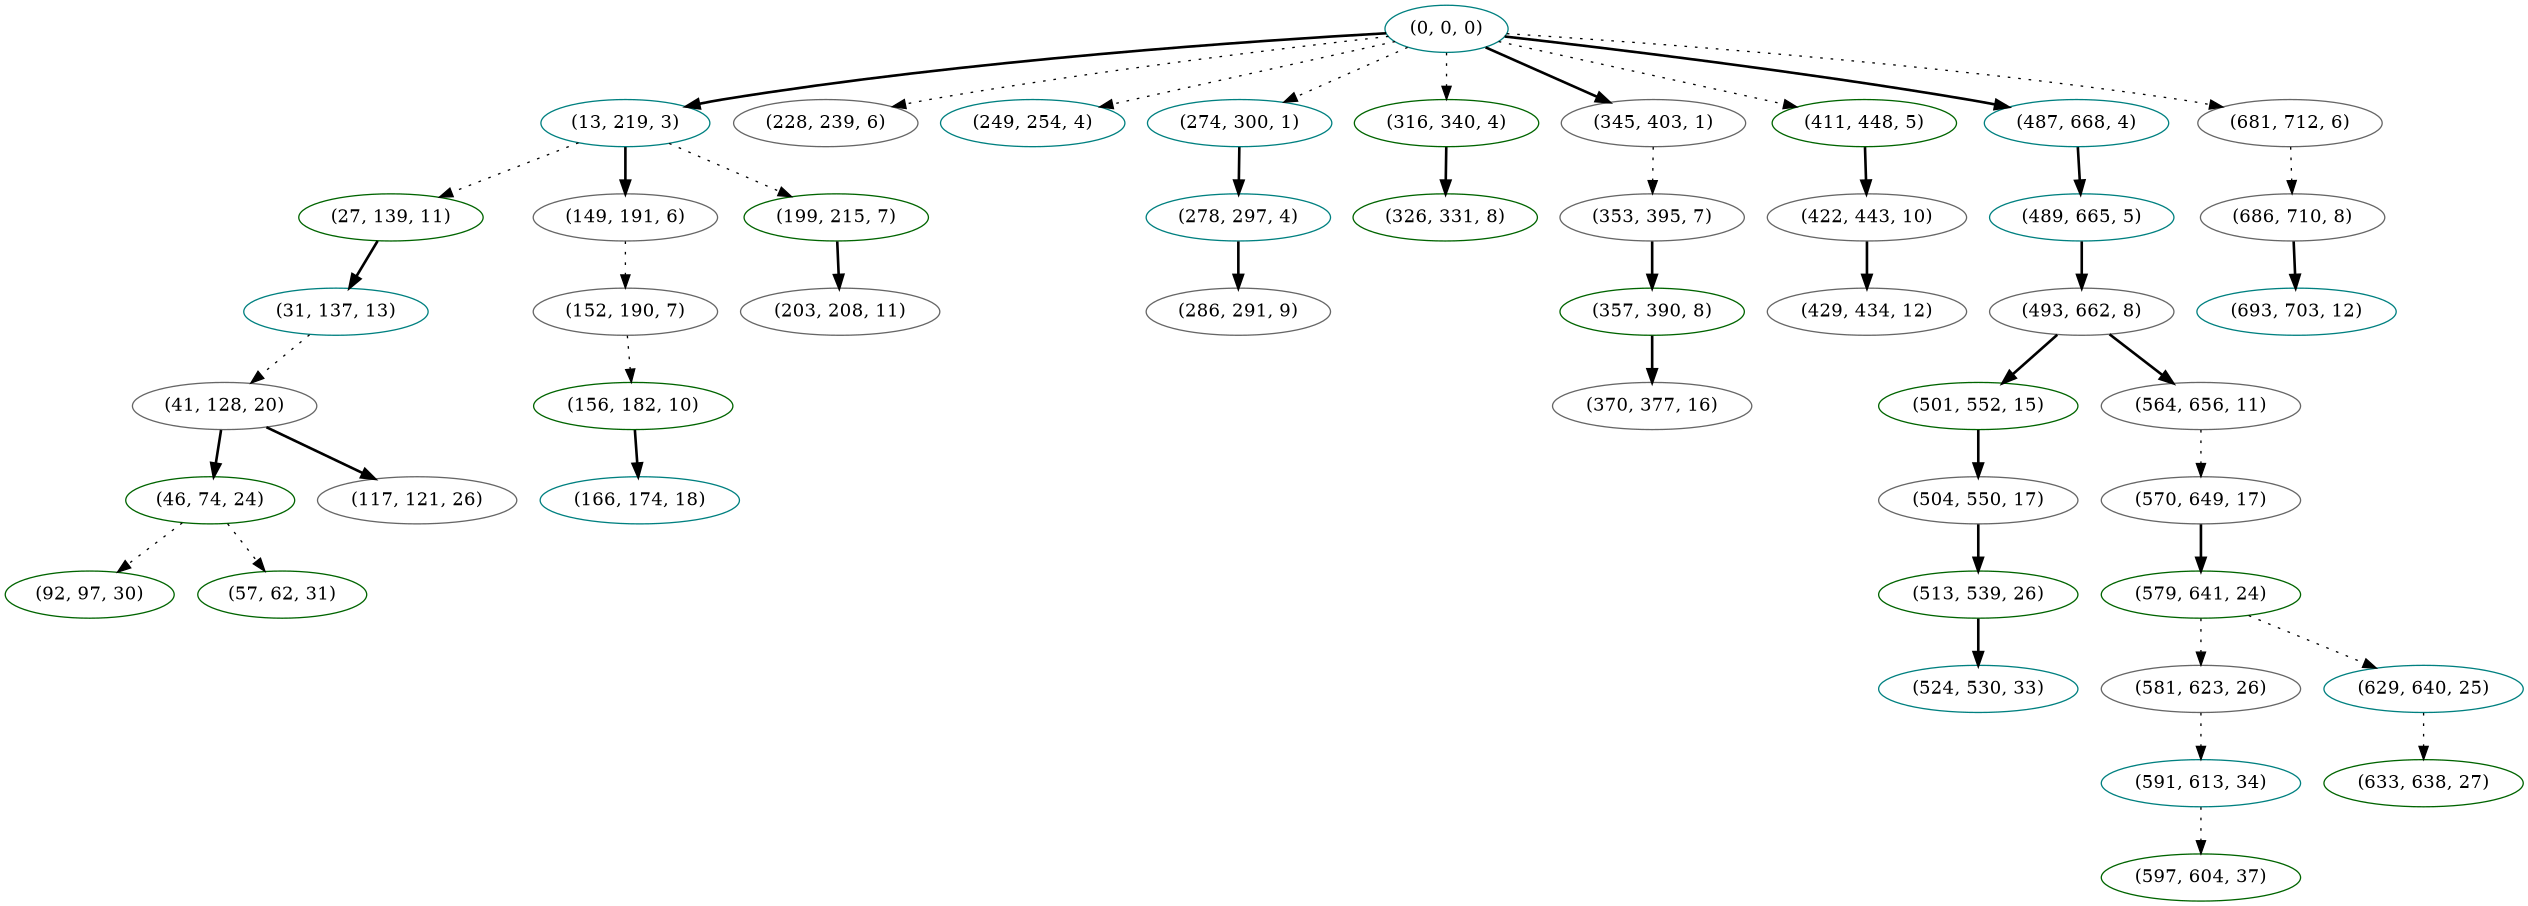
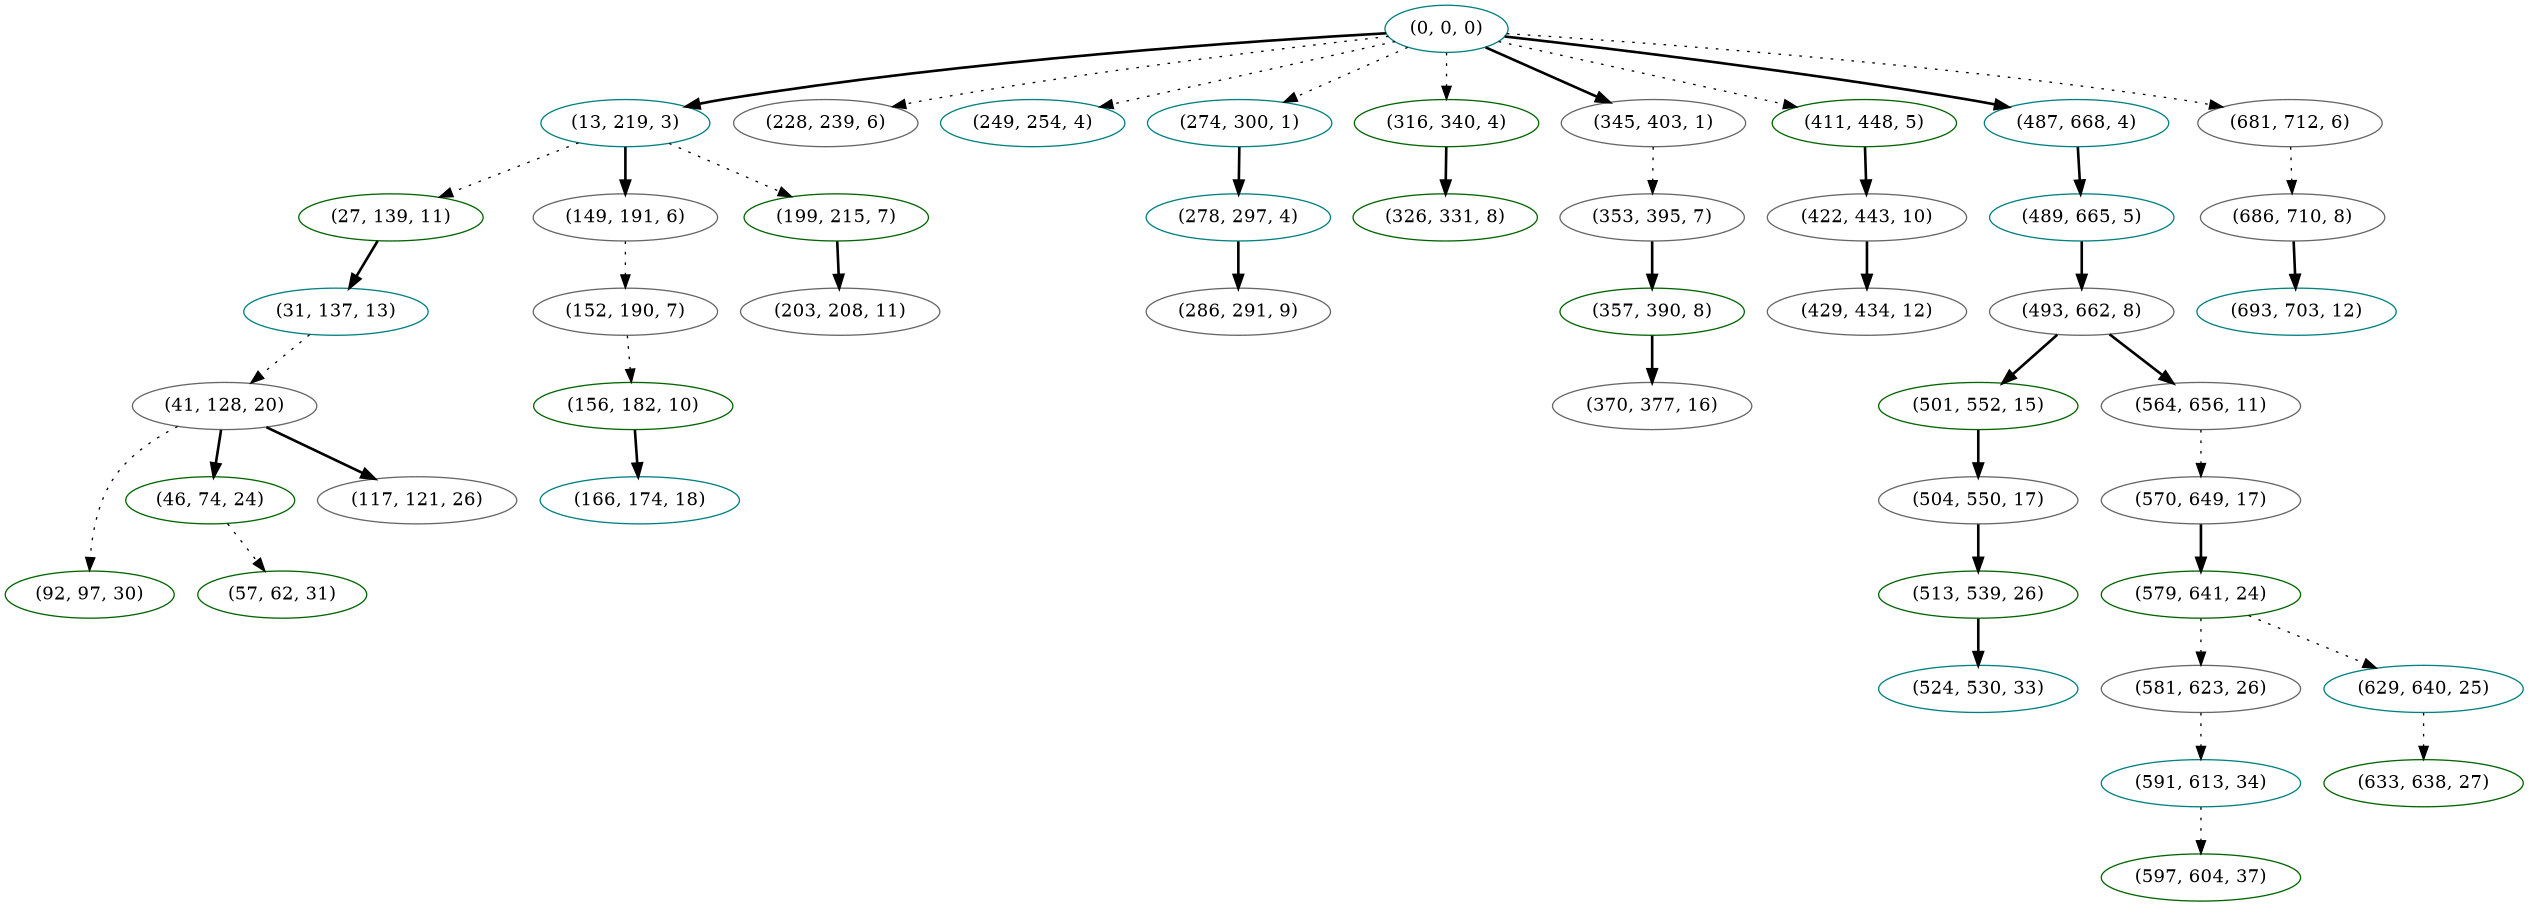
(155, 544) -> (114, 478)
